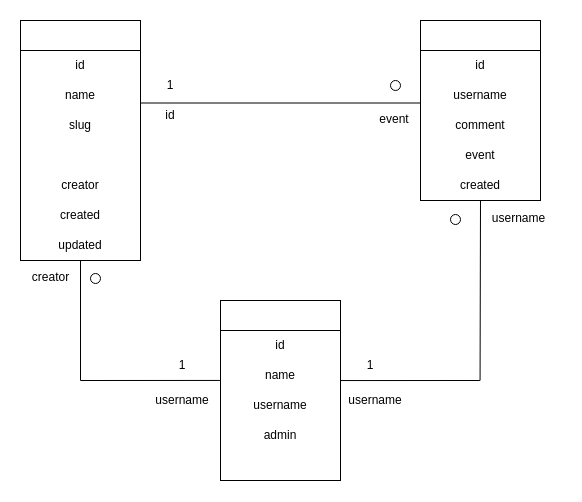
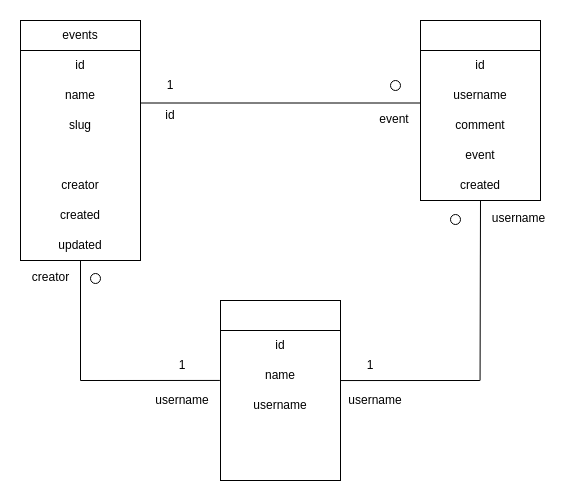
none -> (81, 36)
(281, 436) -> none
